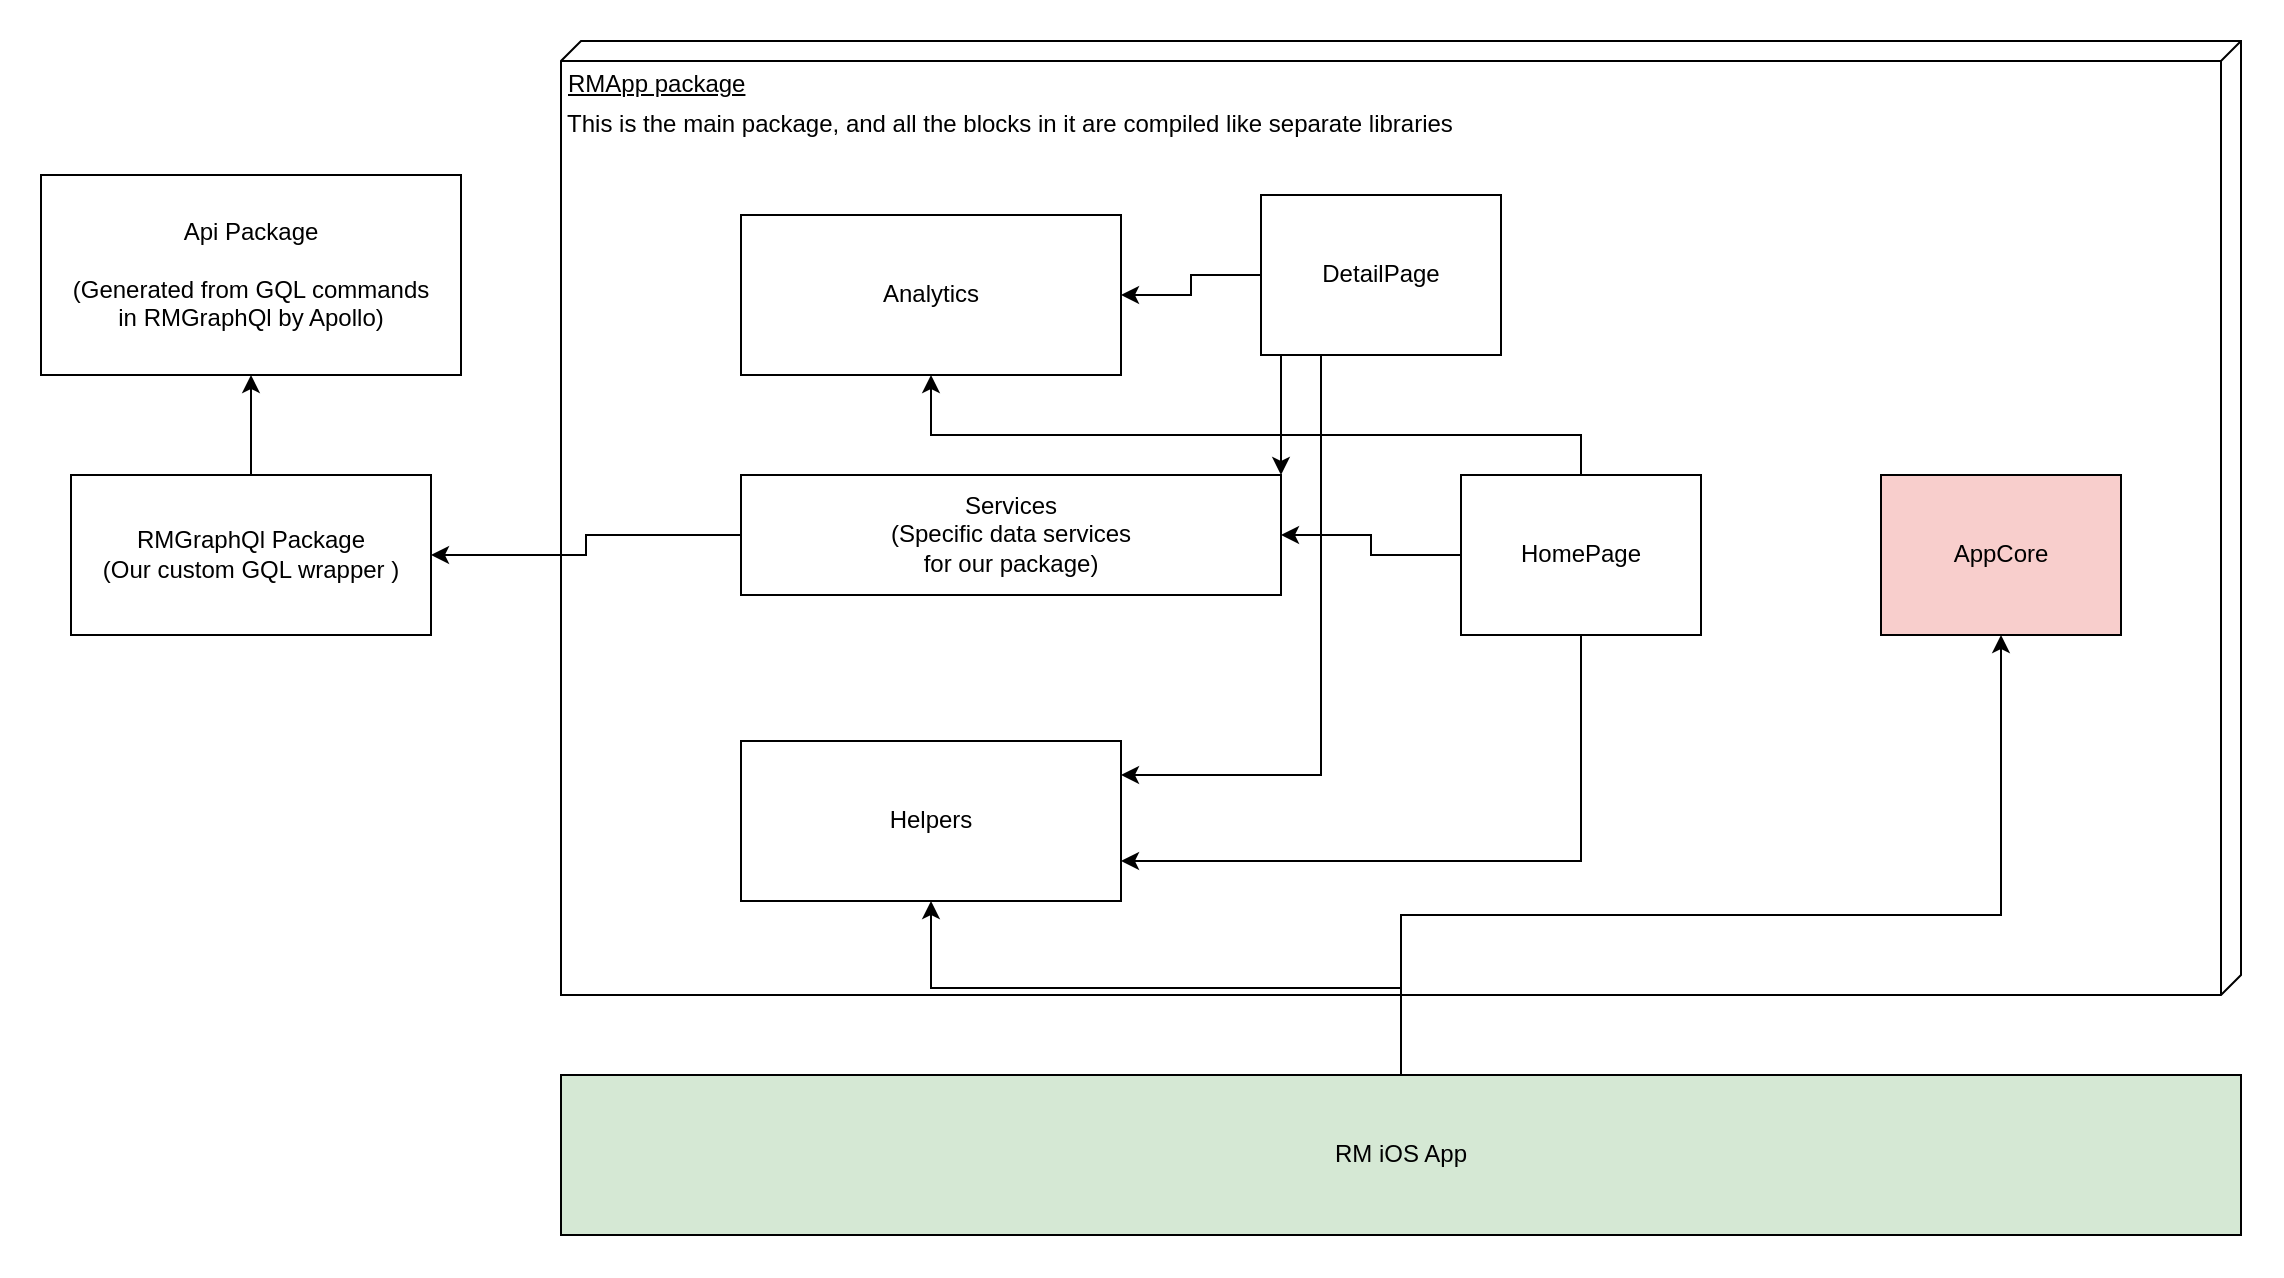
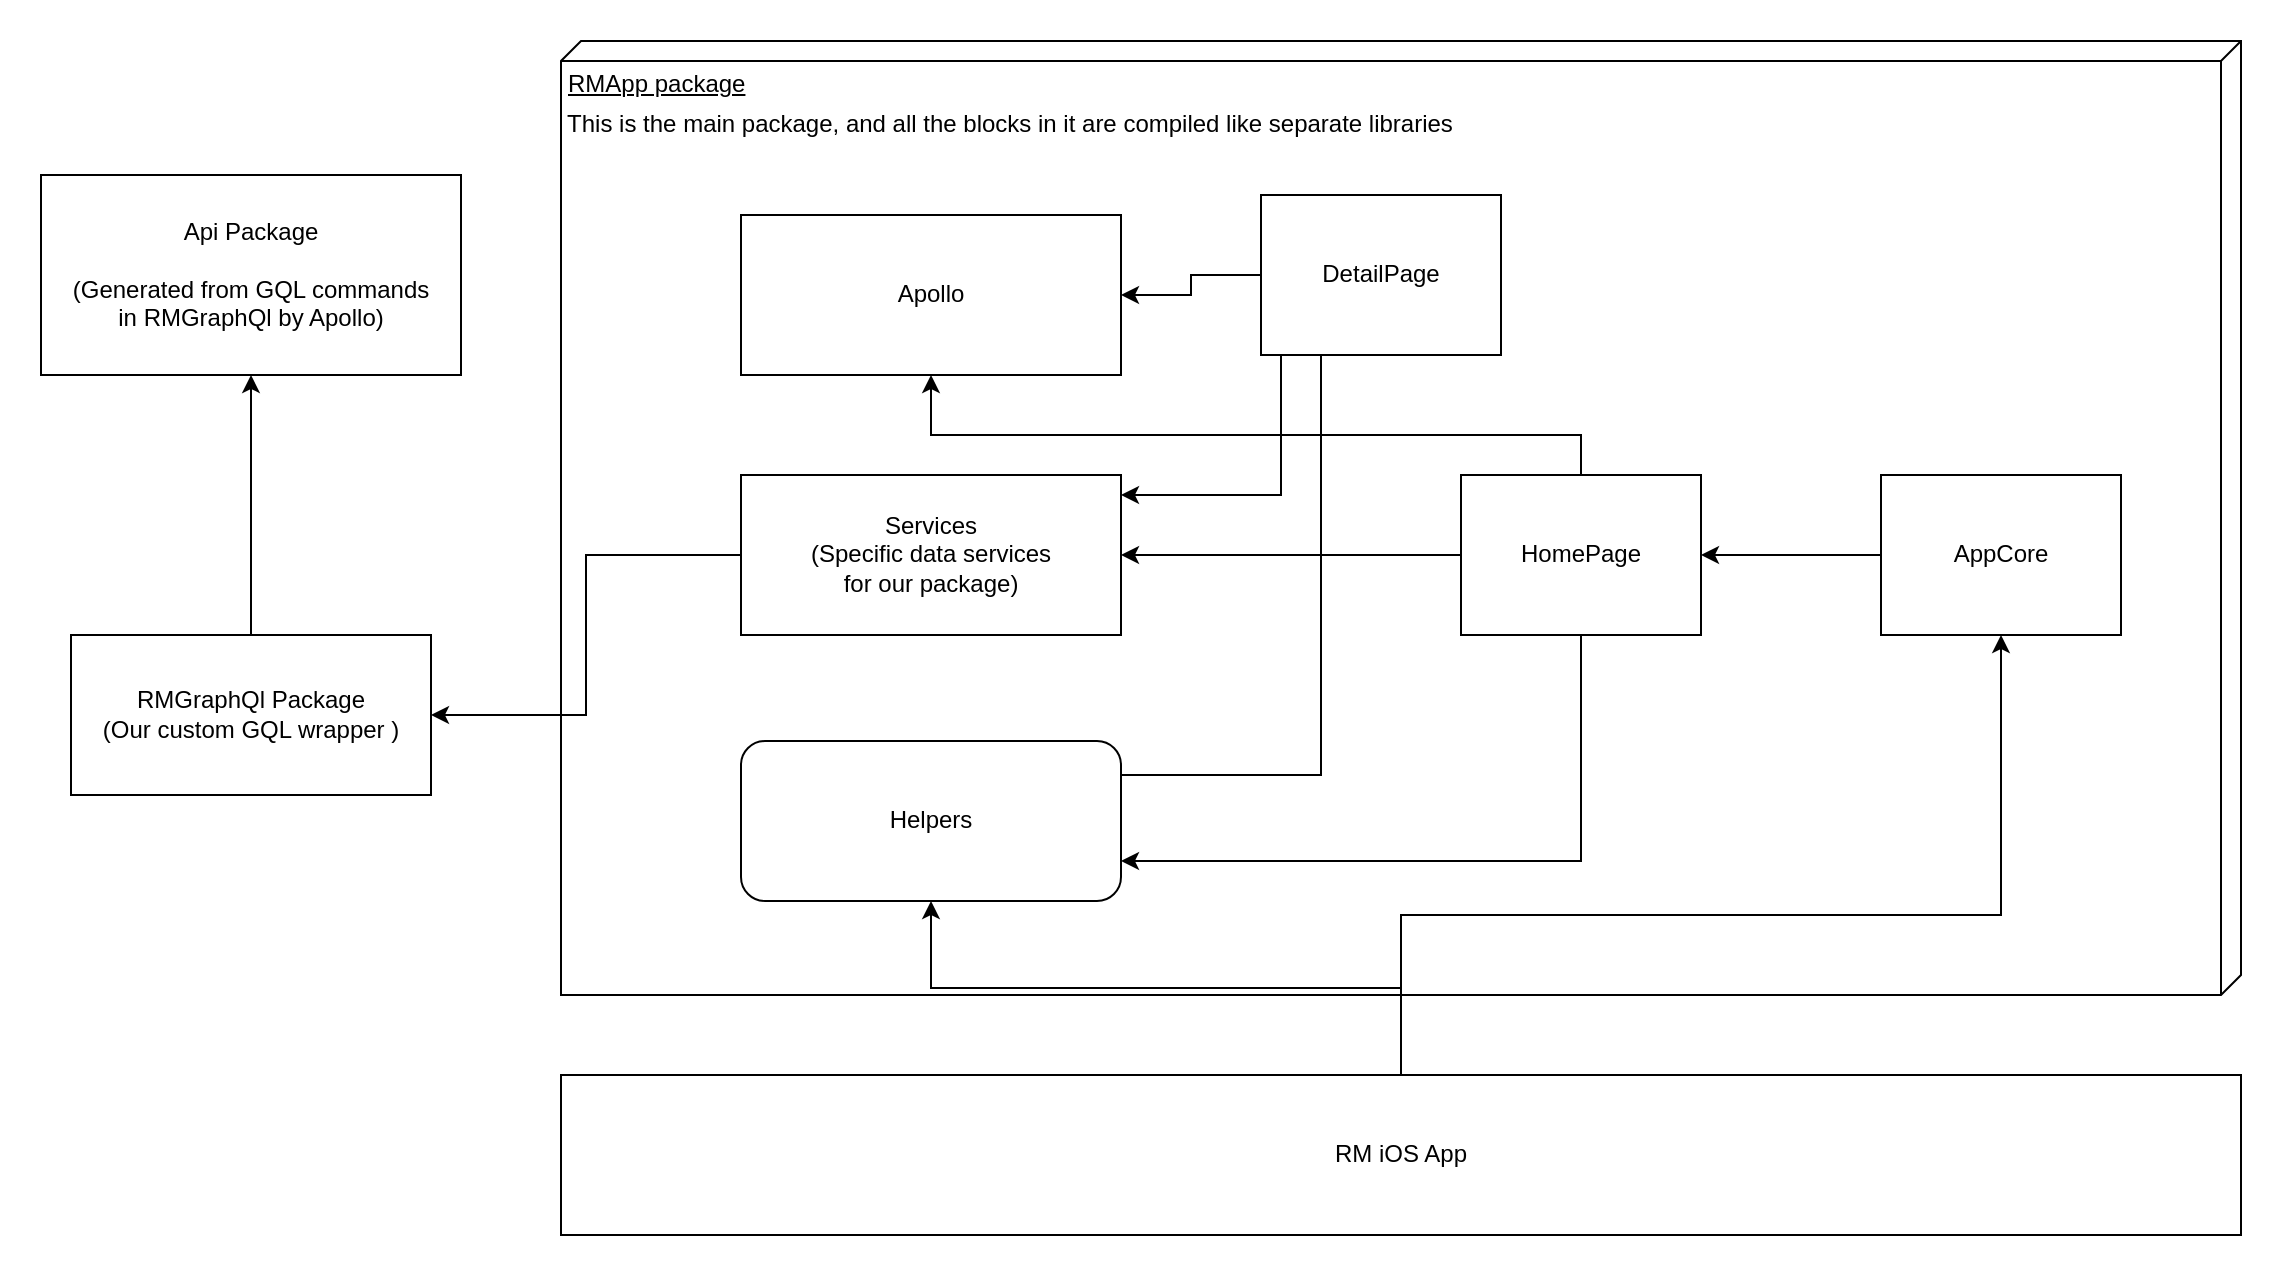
(932, 295) -> (932, 295)
(1011, 535) -> (931, 555)
(251, 555) -> (251, 715)
none -> (1798, 555)
(2001, 555) -> (2001, 555)
(1136, 775) -> (1130, 775)
(931, 821) -> (931, 821)
(1401, 1155) -> (1401, 1155)
